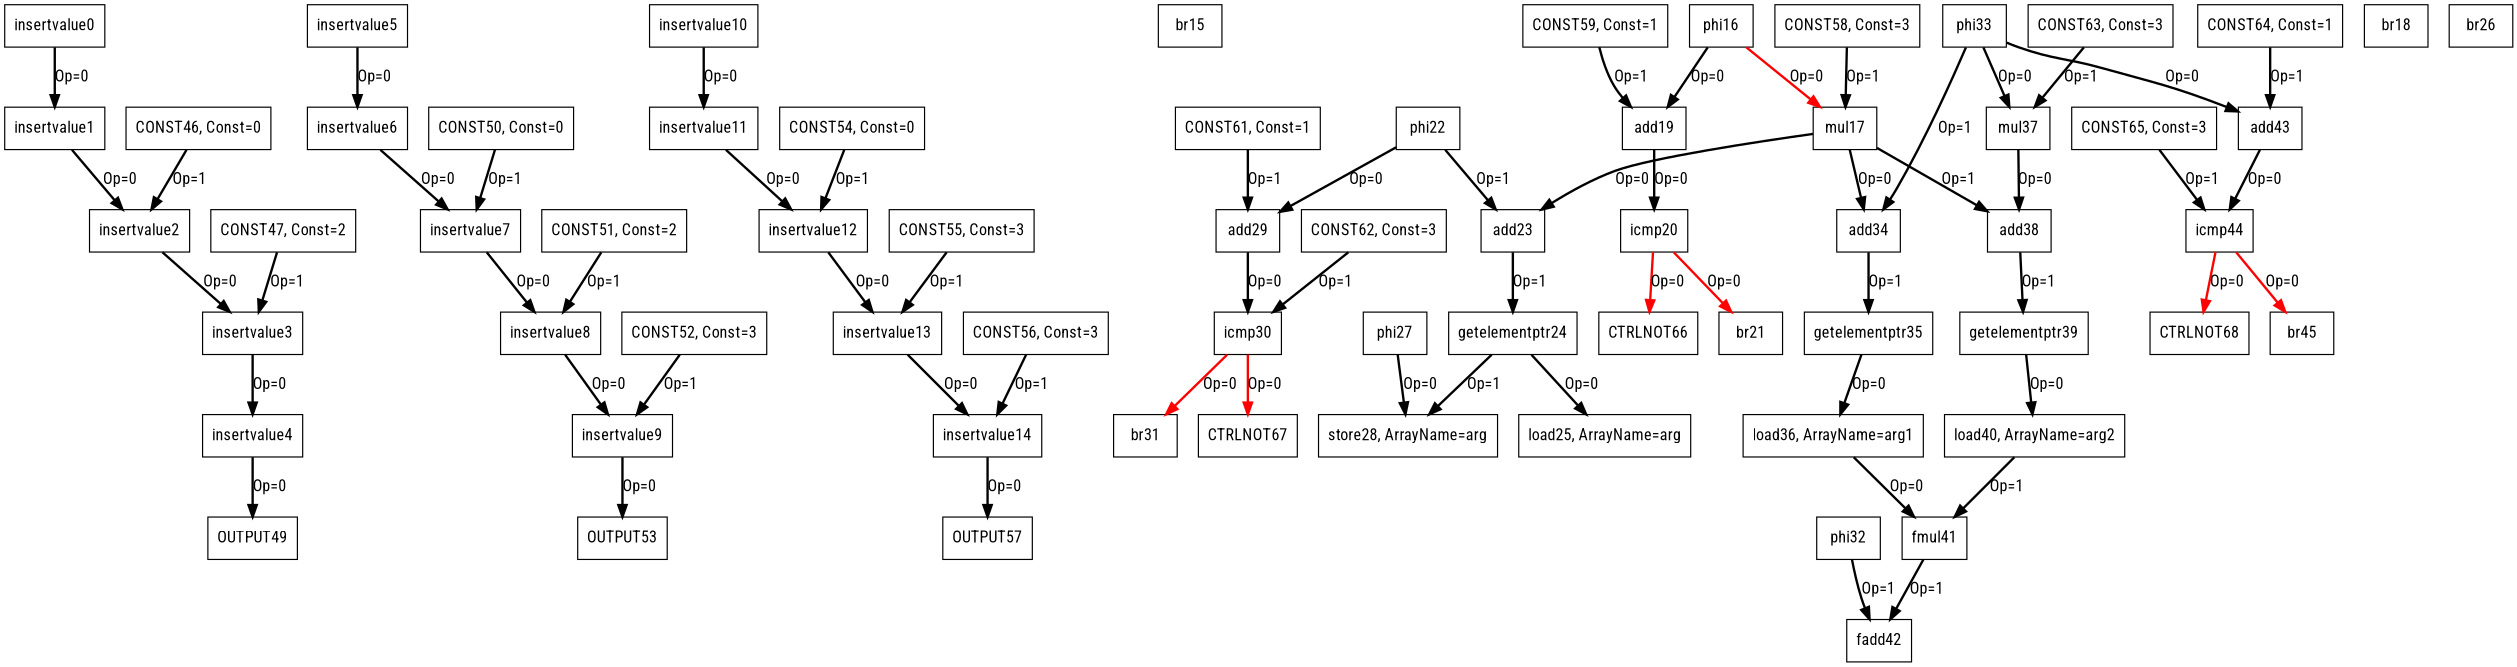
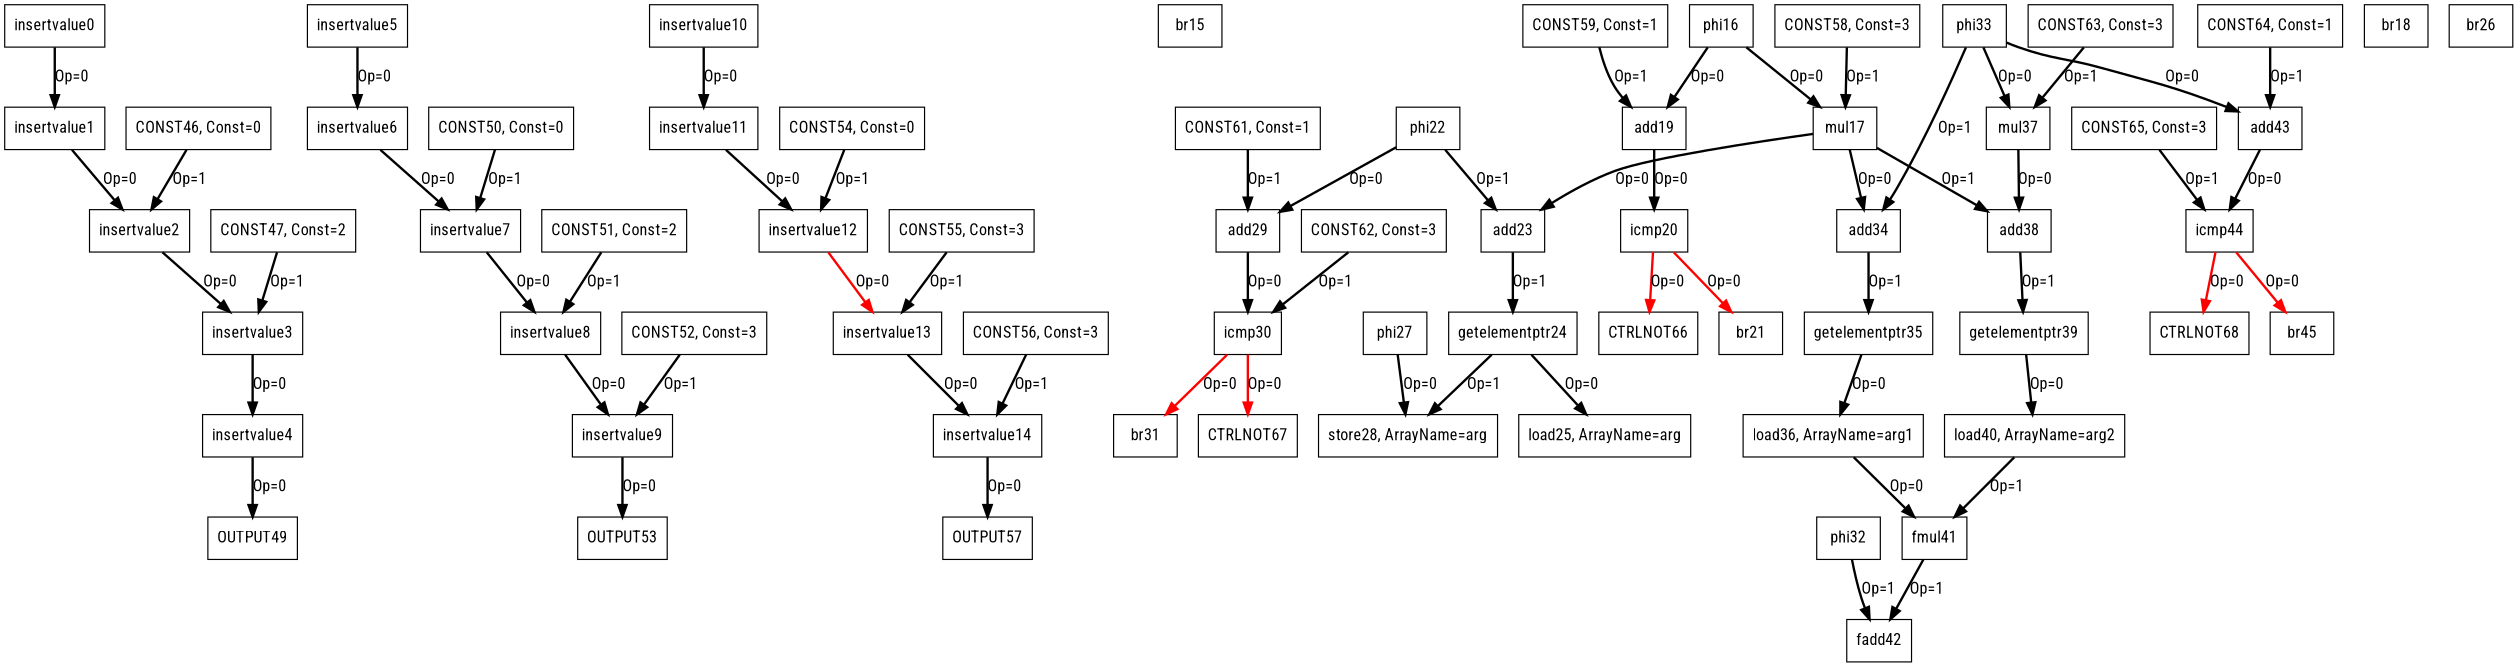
(1778, 73) -> (1778, 73)
(847, 277) -> (847, 277)
